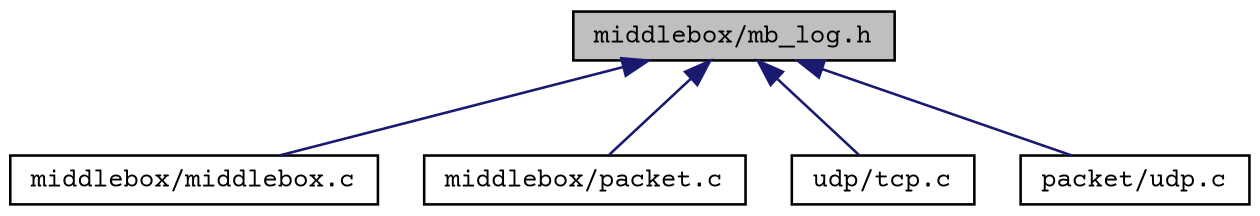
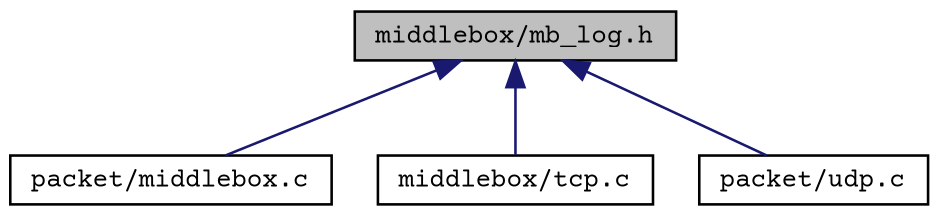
(194, 180) -> (171, 180)
(585, 180) -> none
(883, 180) -> (515, 180)
